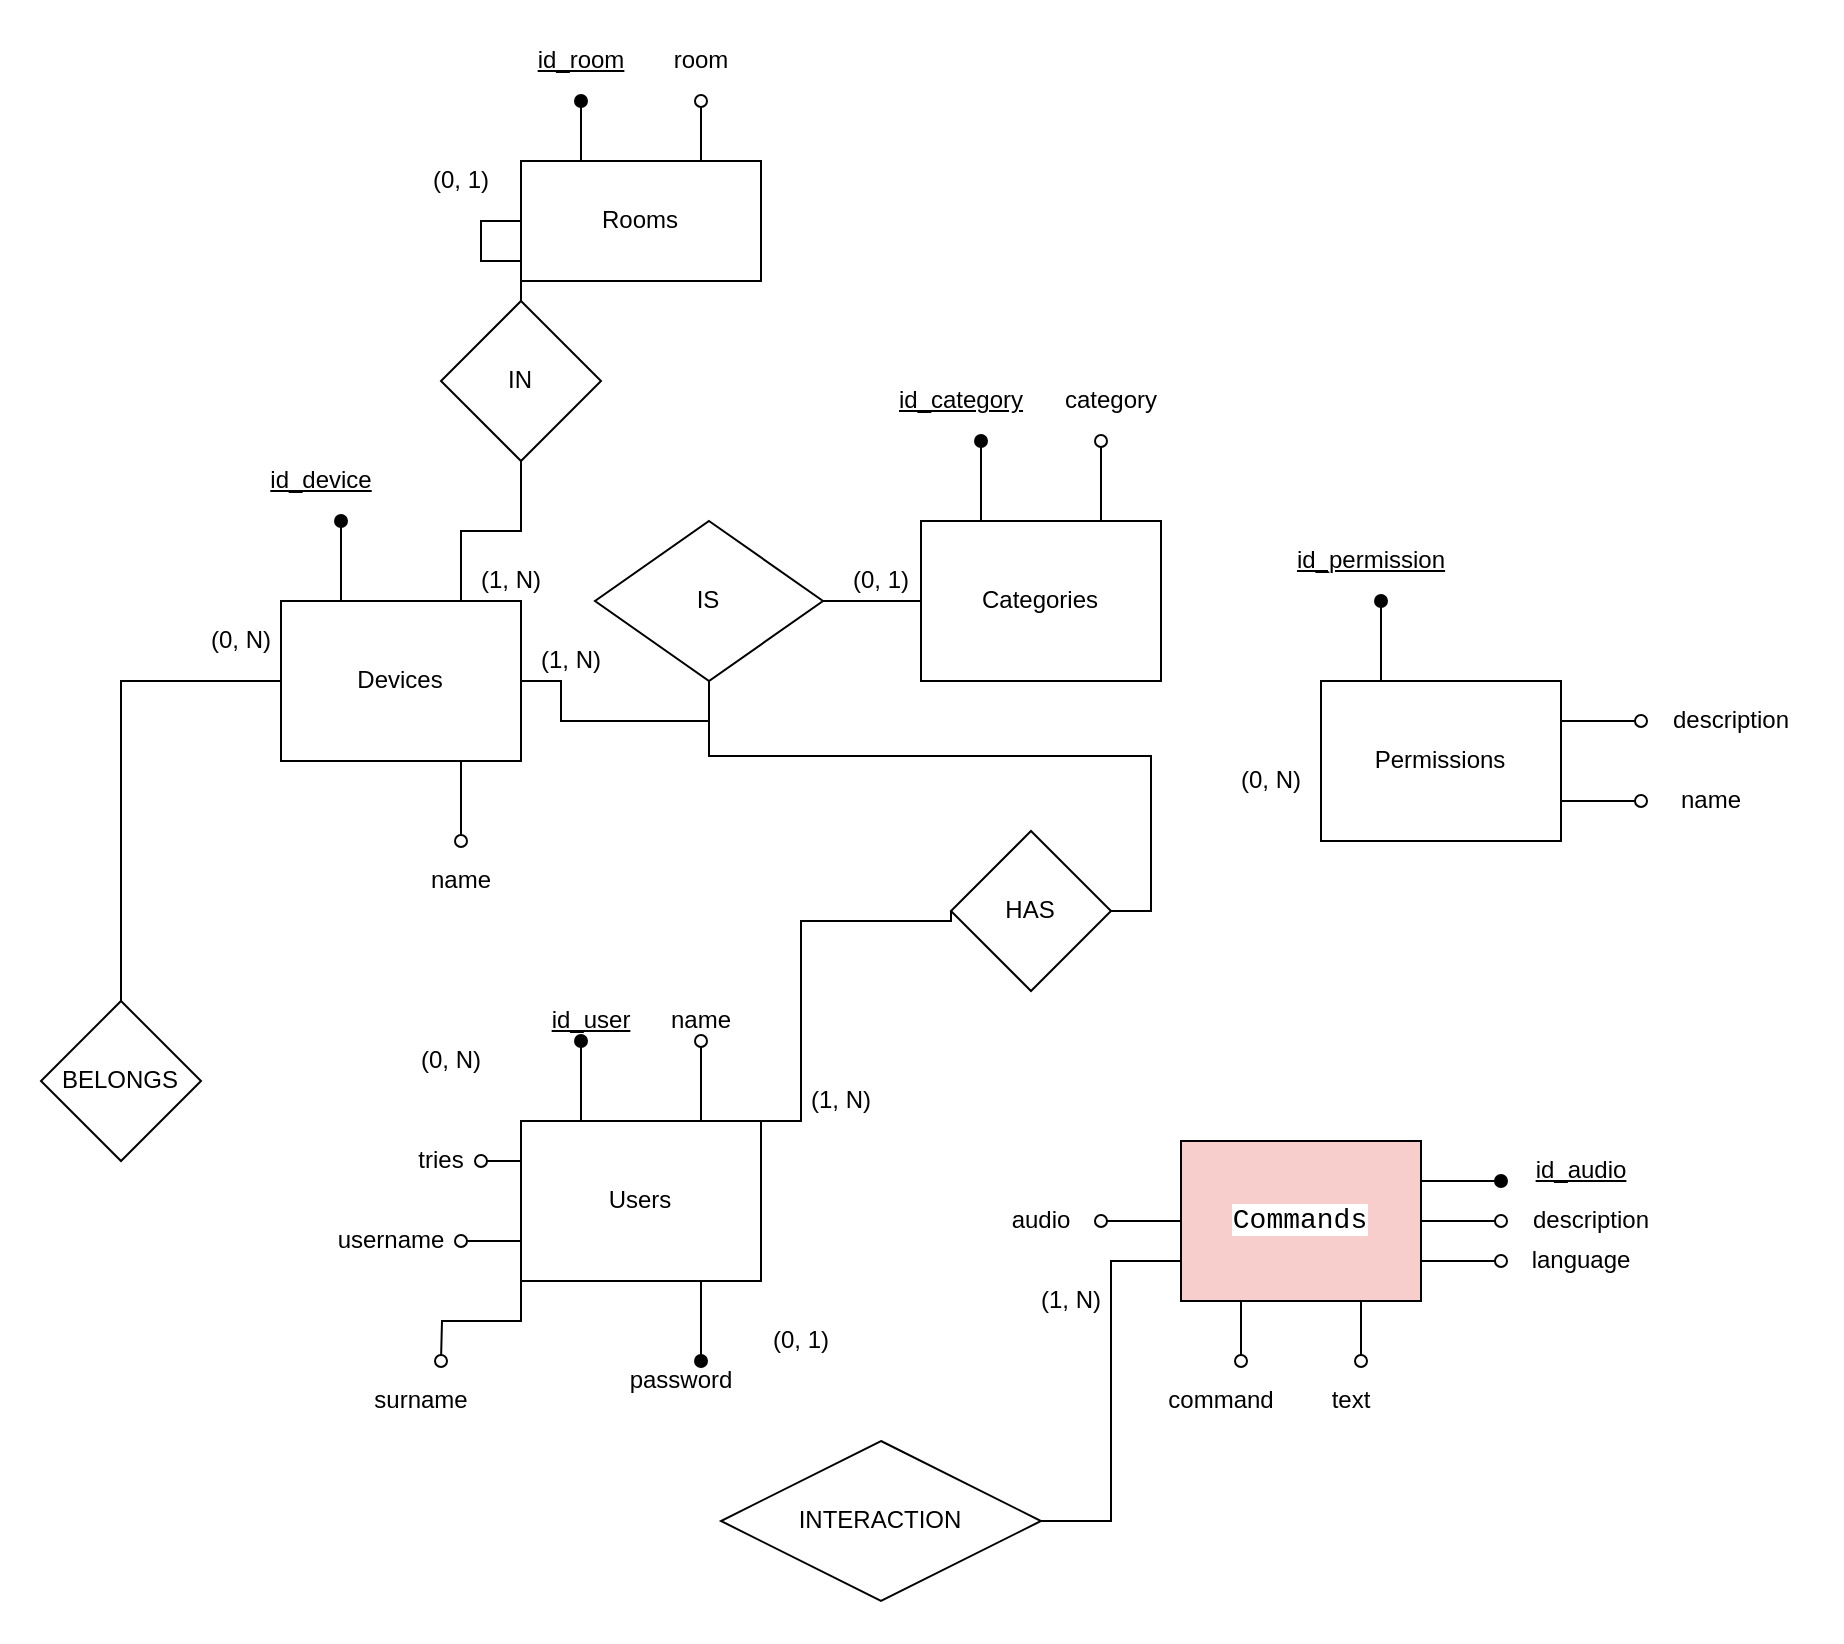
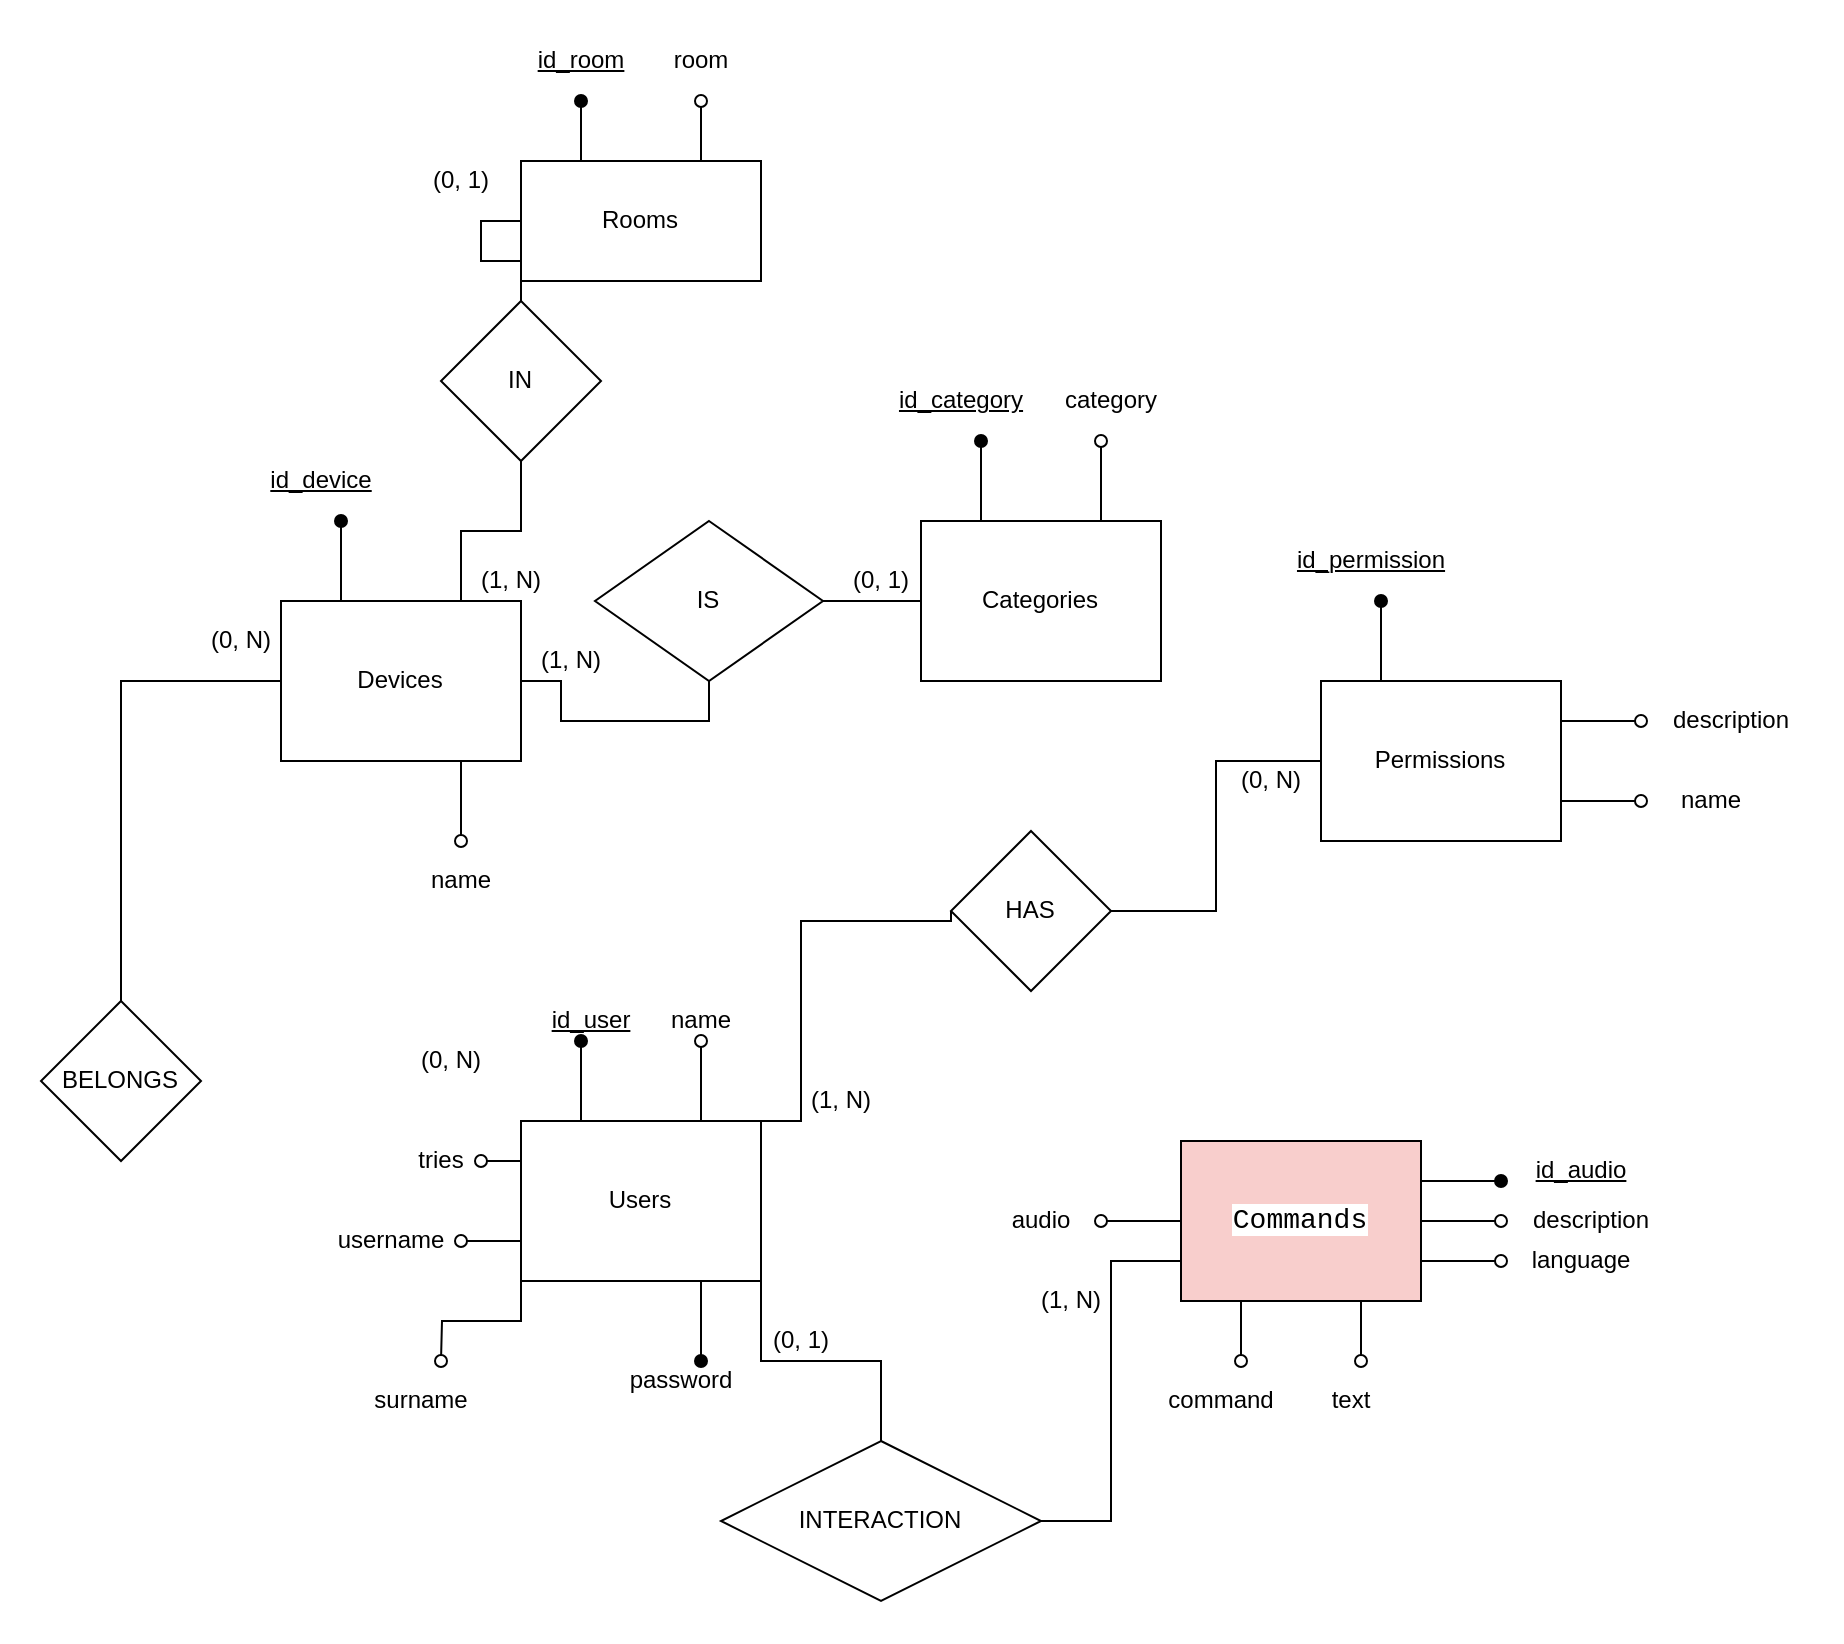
(994, 756) -> (1216, 818)
none -> (821, 1361)
